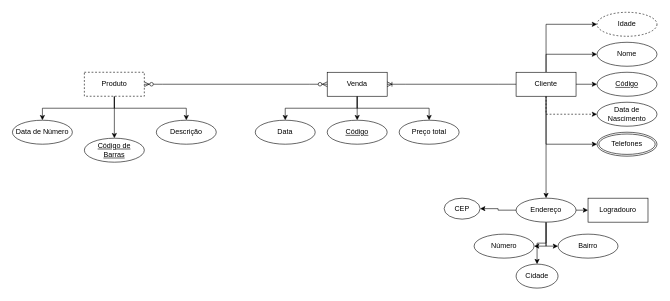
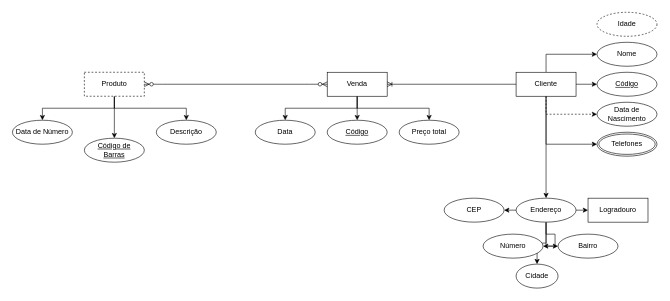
(546, 24) -> none
(462, 209) -> (474, 210)
(504, 246) -> (513, 246)
